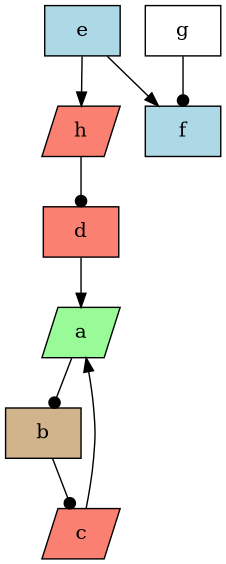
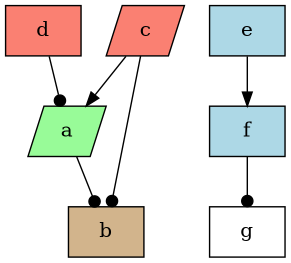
(183, 76) -> (247, 176)
(81, 131) -> none
(81, 275) -> (54, 76)
(60, 478) -> (127, 126)
